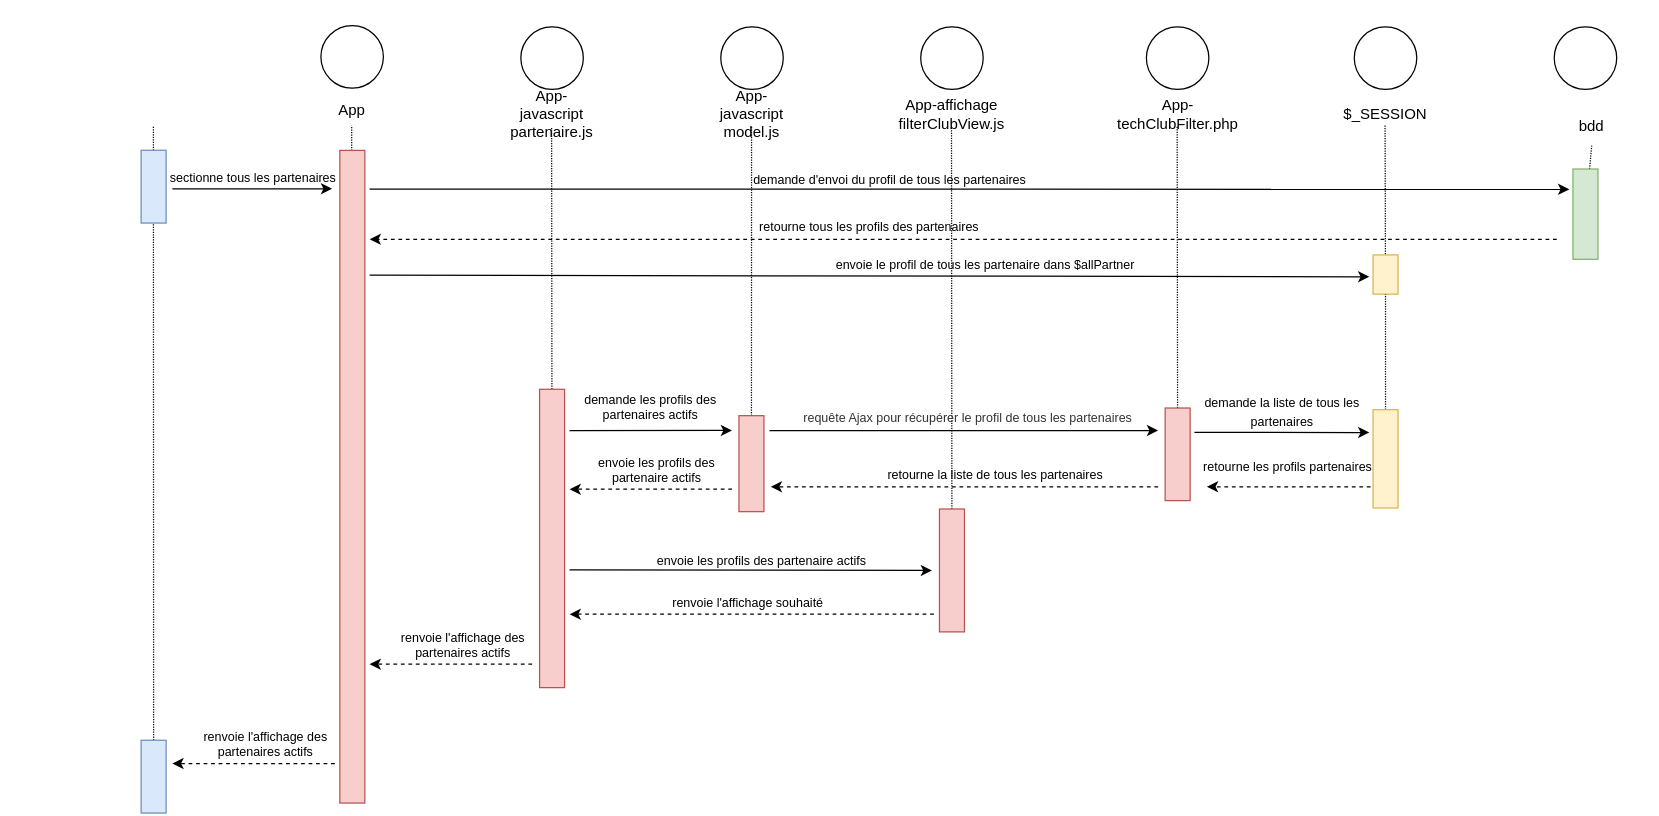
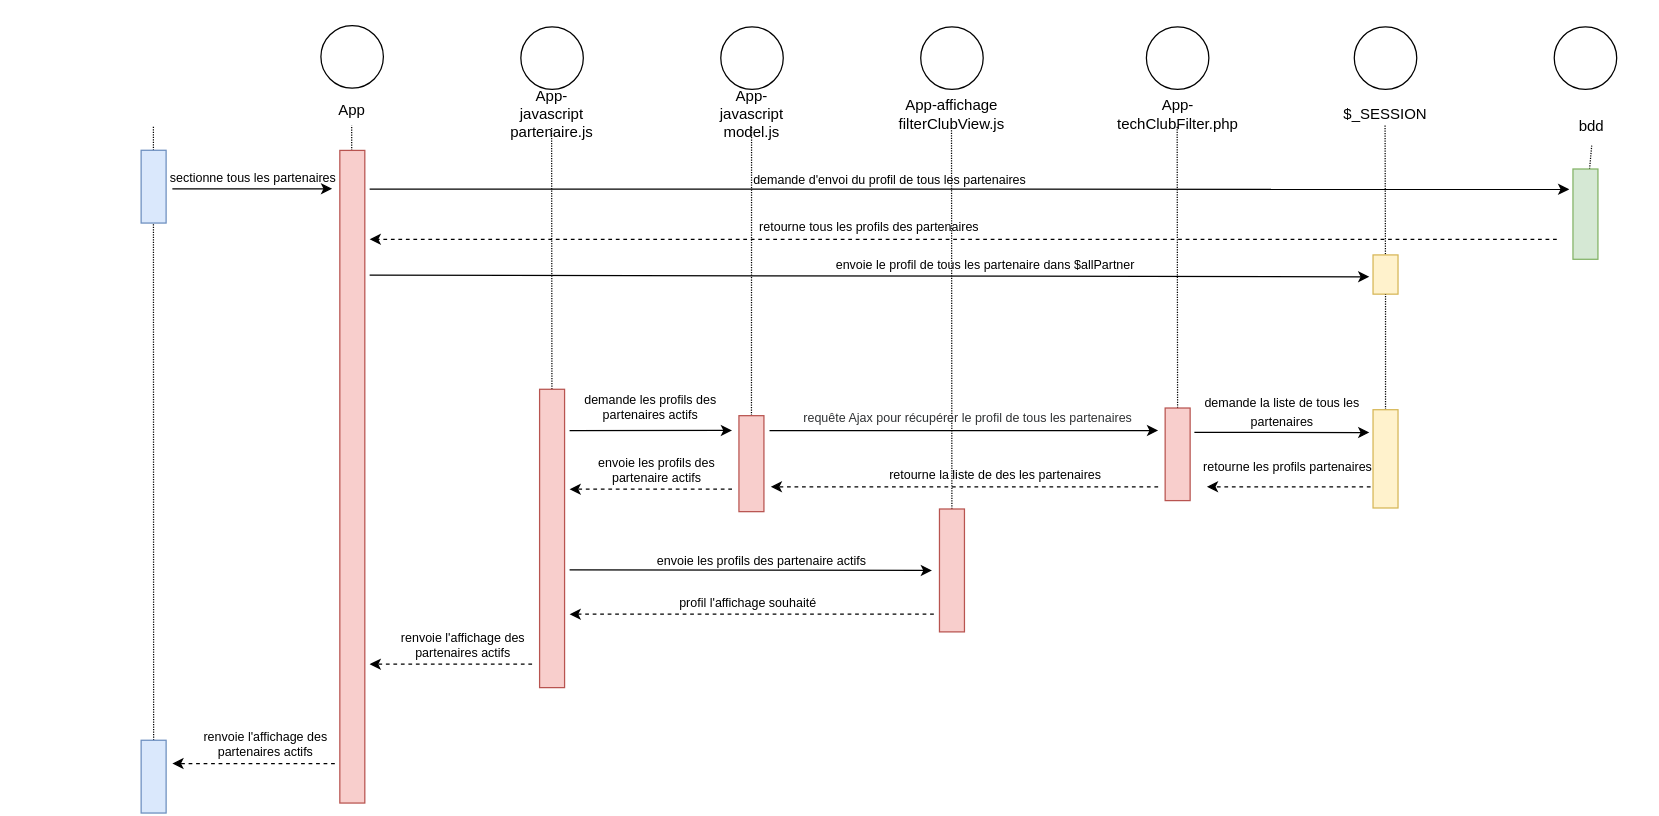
(996, 474) -> (996, 474)
(748, 603) -> (748, 603)
